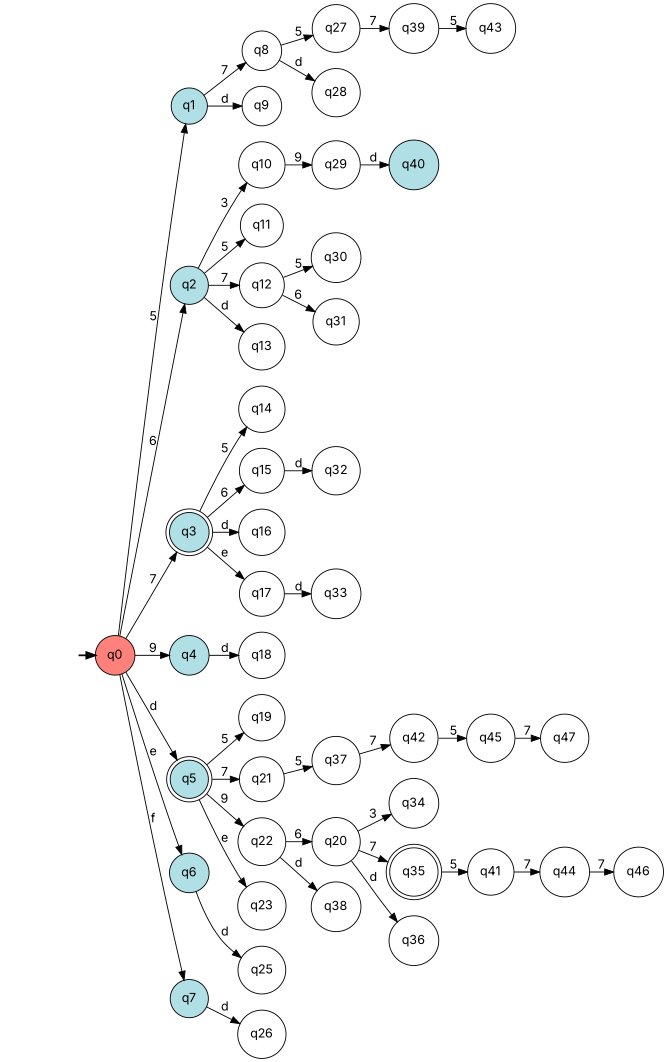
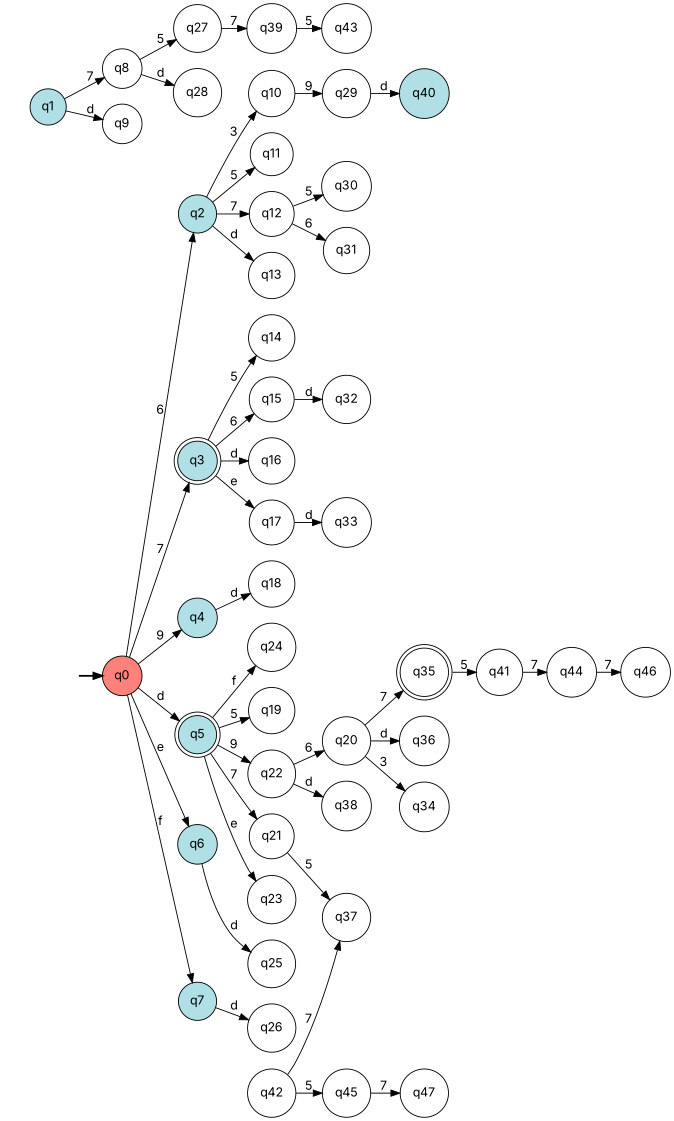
(149, 384) -> none
none -> (272, 647)
(371, 751) -> (317, 1014)
